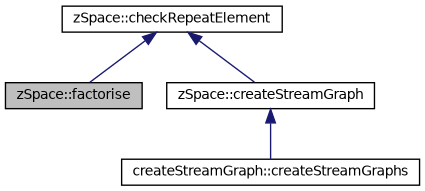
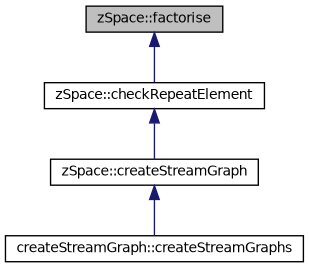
(117, 62) -> (154, 65)
